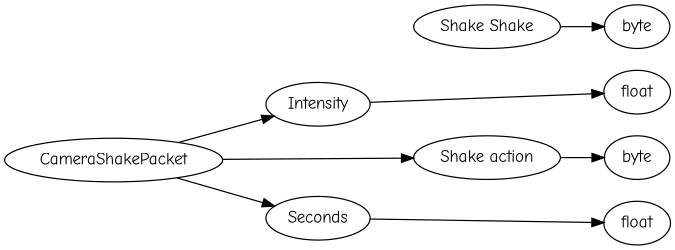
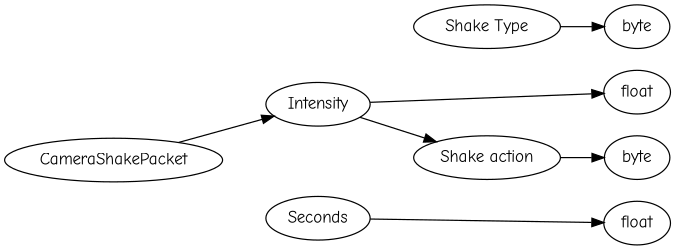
(487, 27) -> (487, 27)
(312, 159) -> (392, 128)
(220, 190) -> none
